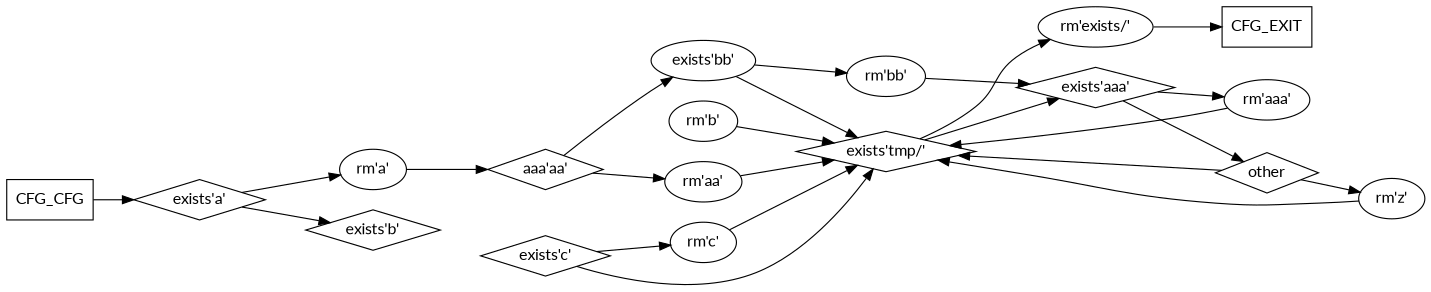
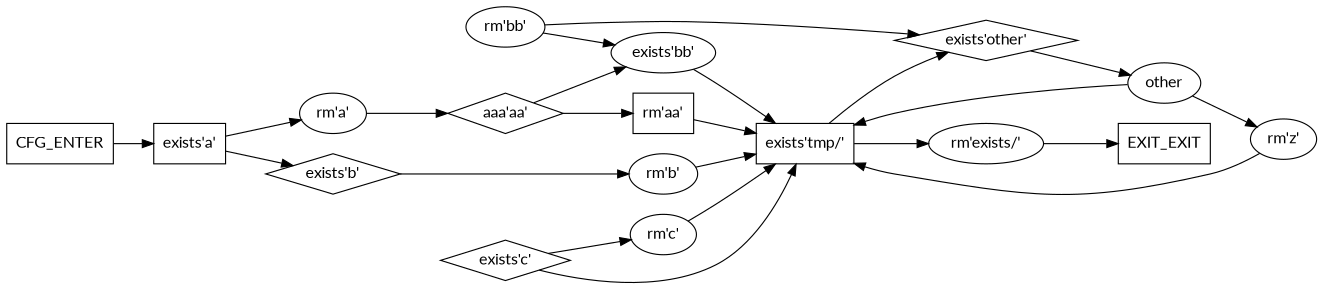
(1267, 27) -> (1164, 144)
(795, 68) -> (573, 38)
(1096, 88) -> (986, 40)
(1267, 100) -> none
(886, 152) -> (805, 144)
(1267, 173) -> (1164, 83)
none -> (509, 174)
(703, 182) -> (663, 113)
(50, 200) -> (60, 144)
(200, 200) -> (190, 144)
